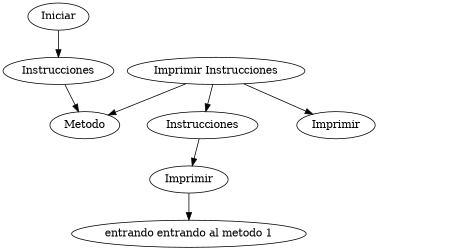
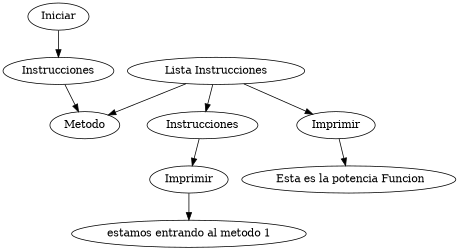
(216, 71) -> (216, 71)
none -> (349, 179)
(189, 234) -> (189, 234)
